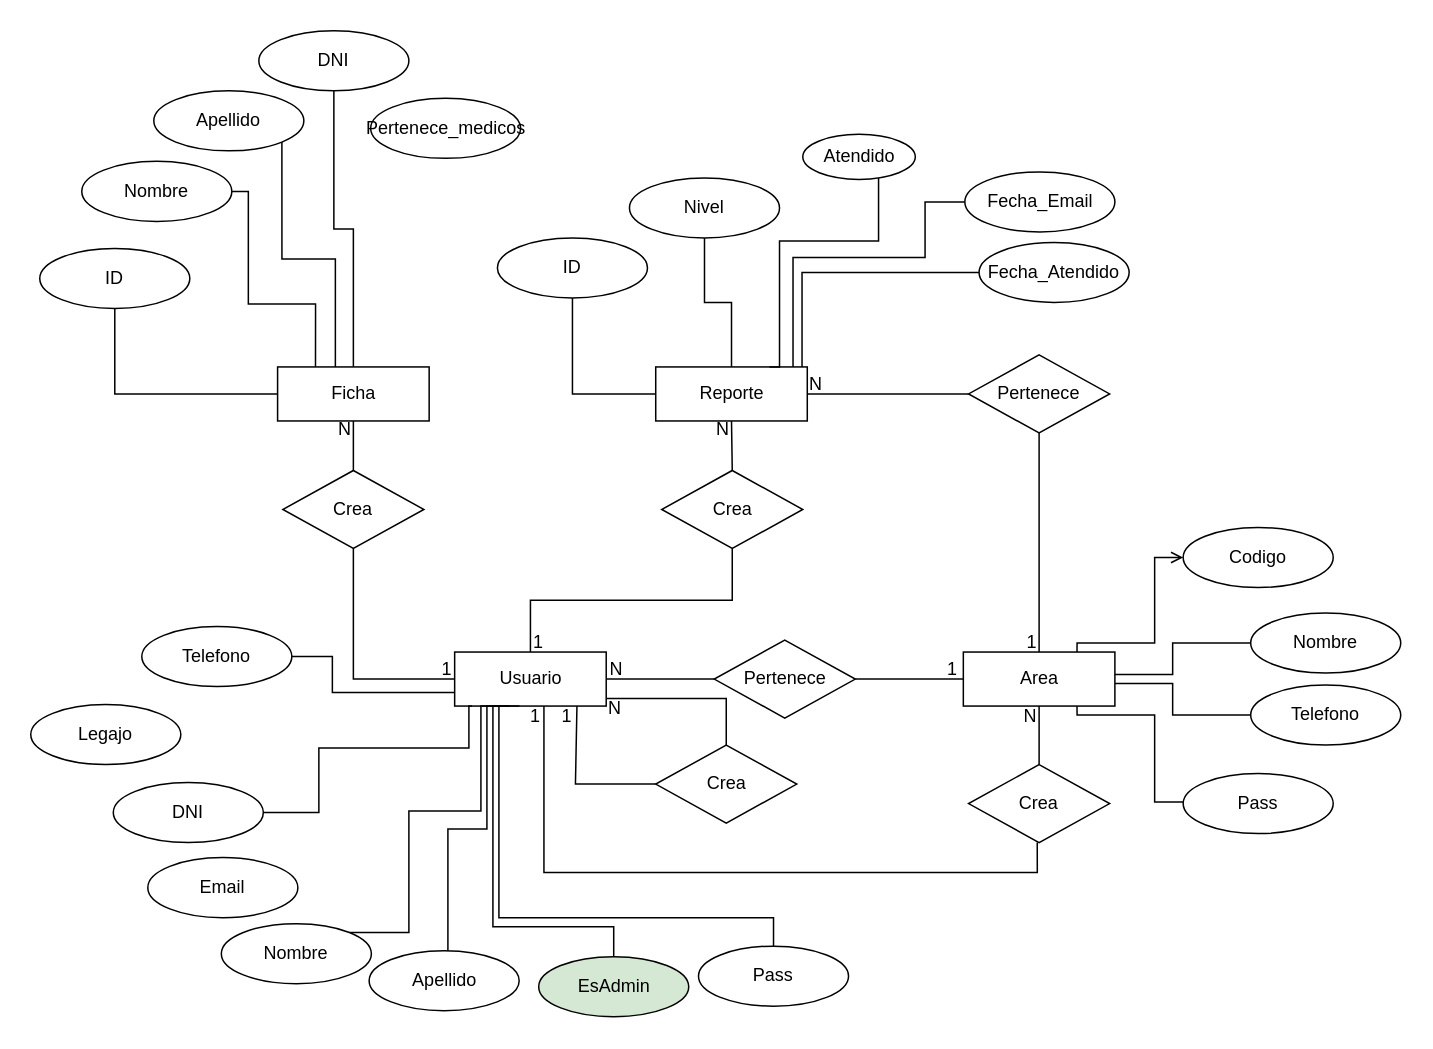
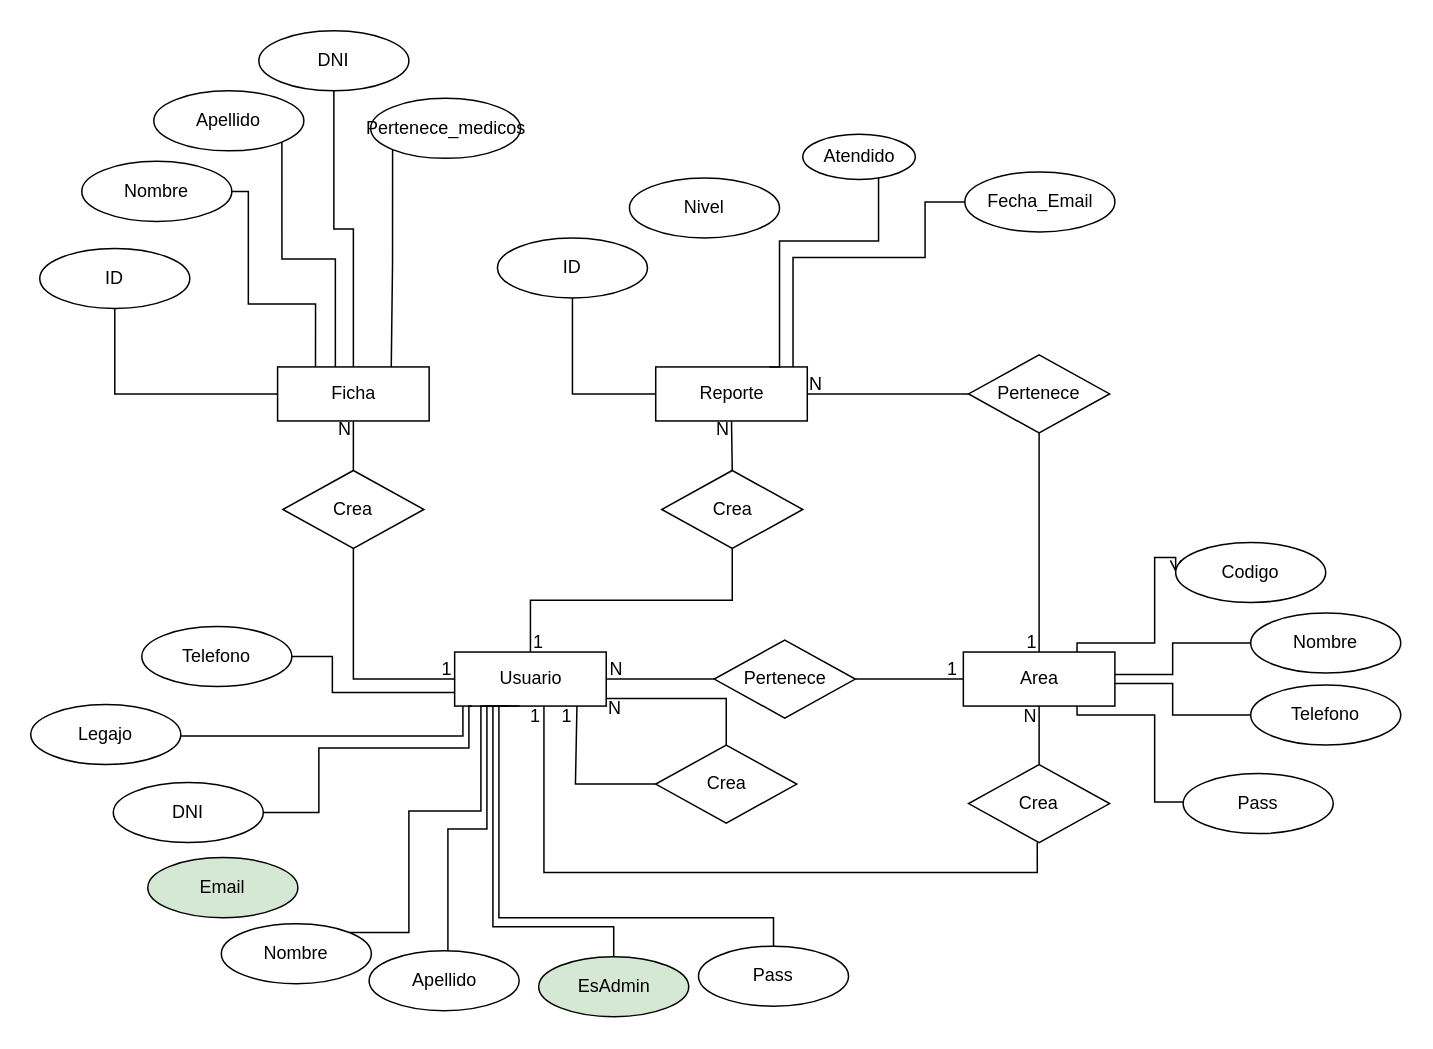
none -> (392, 257)
(844, 272) -> none
(1054, 272) -> none
(718, 302) -> none
(1258, 557) -> (1250, 572)
none -> (337, 736)
(223, 887) -> (223, 887)
